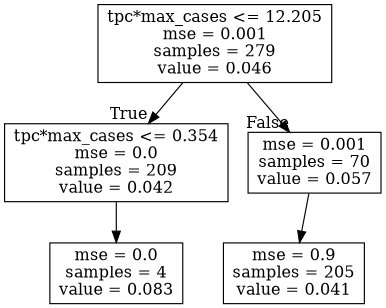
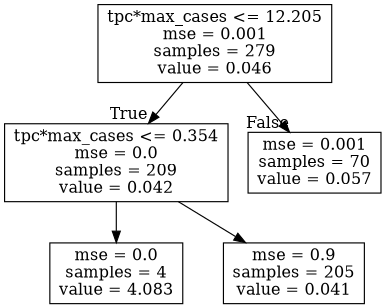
(305, 212) -> (207, 219)
(116, 273) -> (116, 273)
